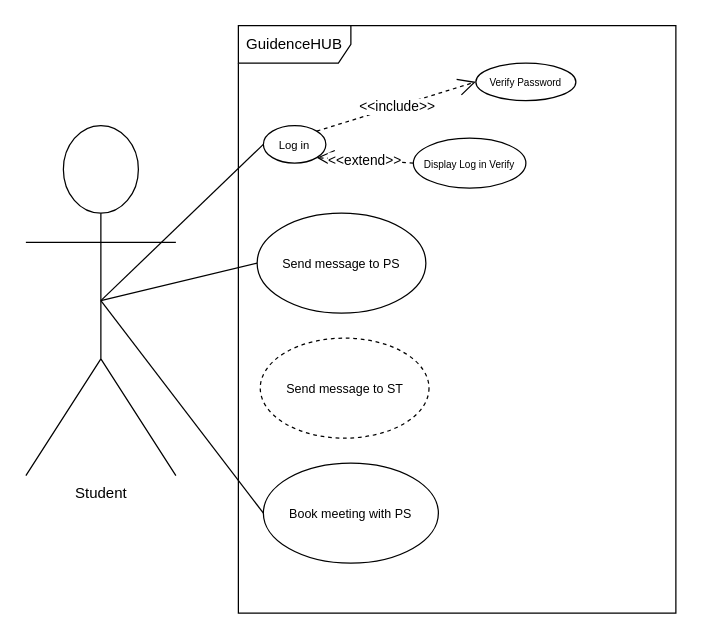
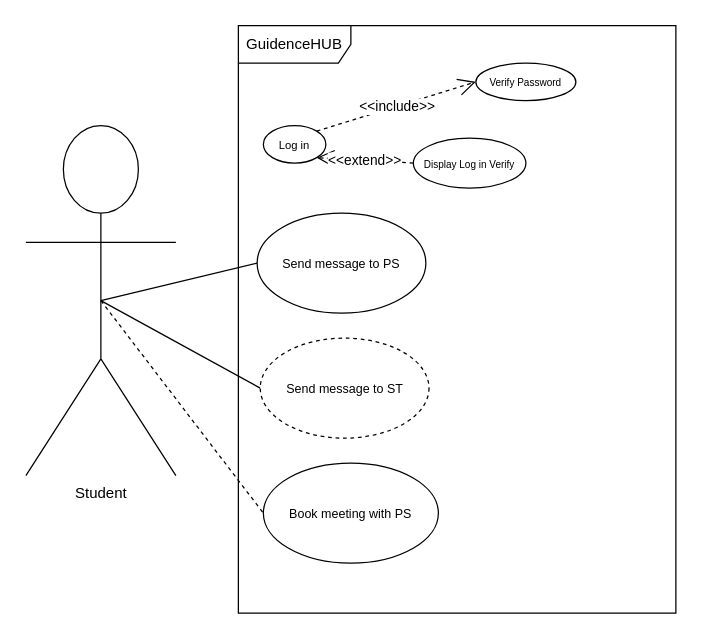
(184, 221) -> none
none -> (183, 346)
(169, 390) -> (169, 390)
